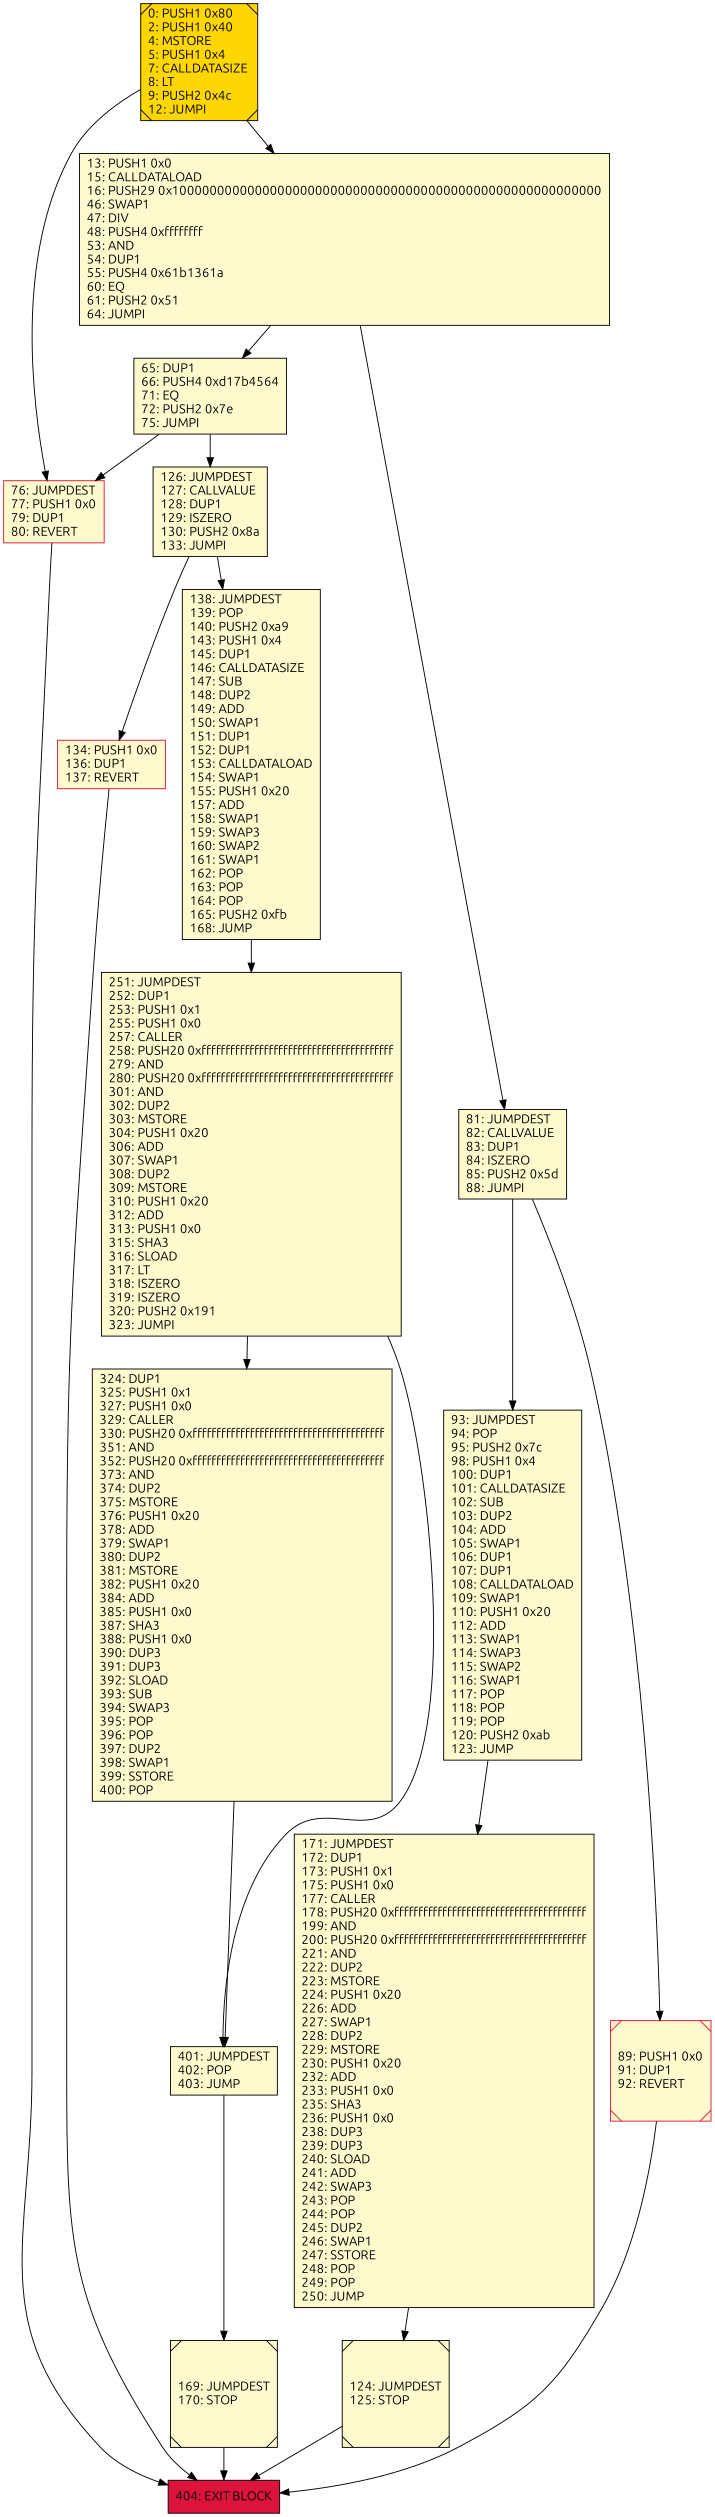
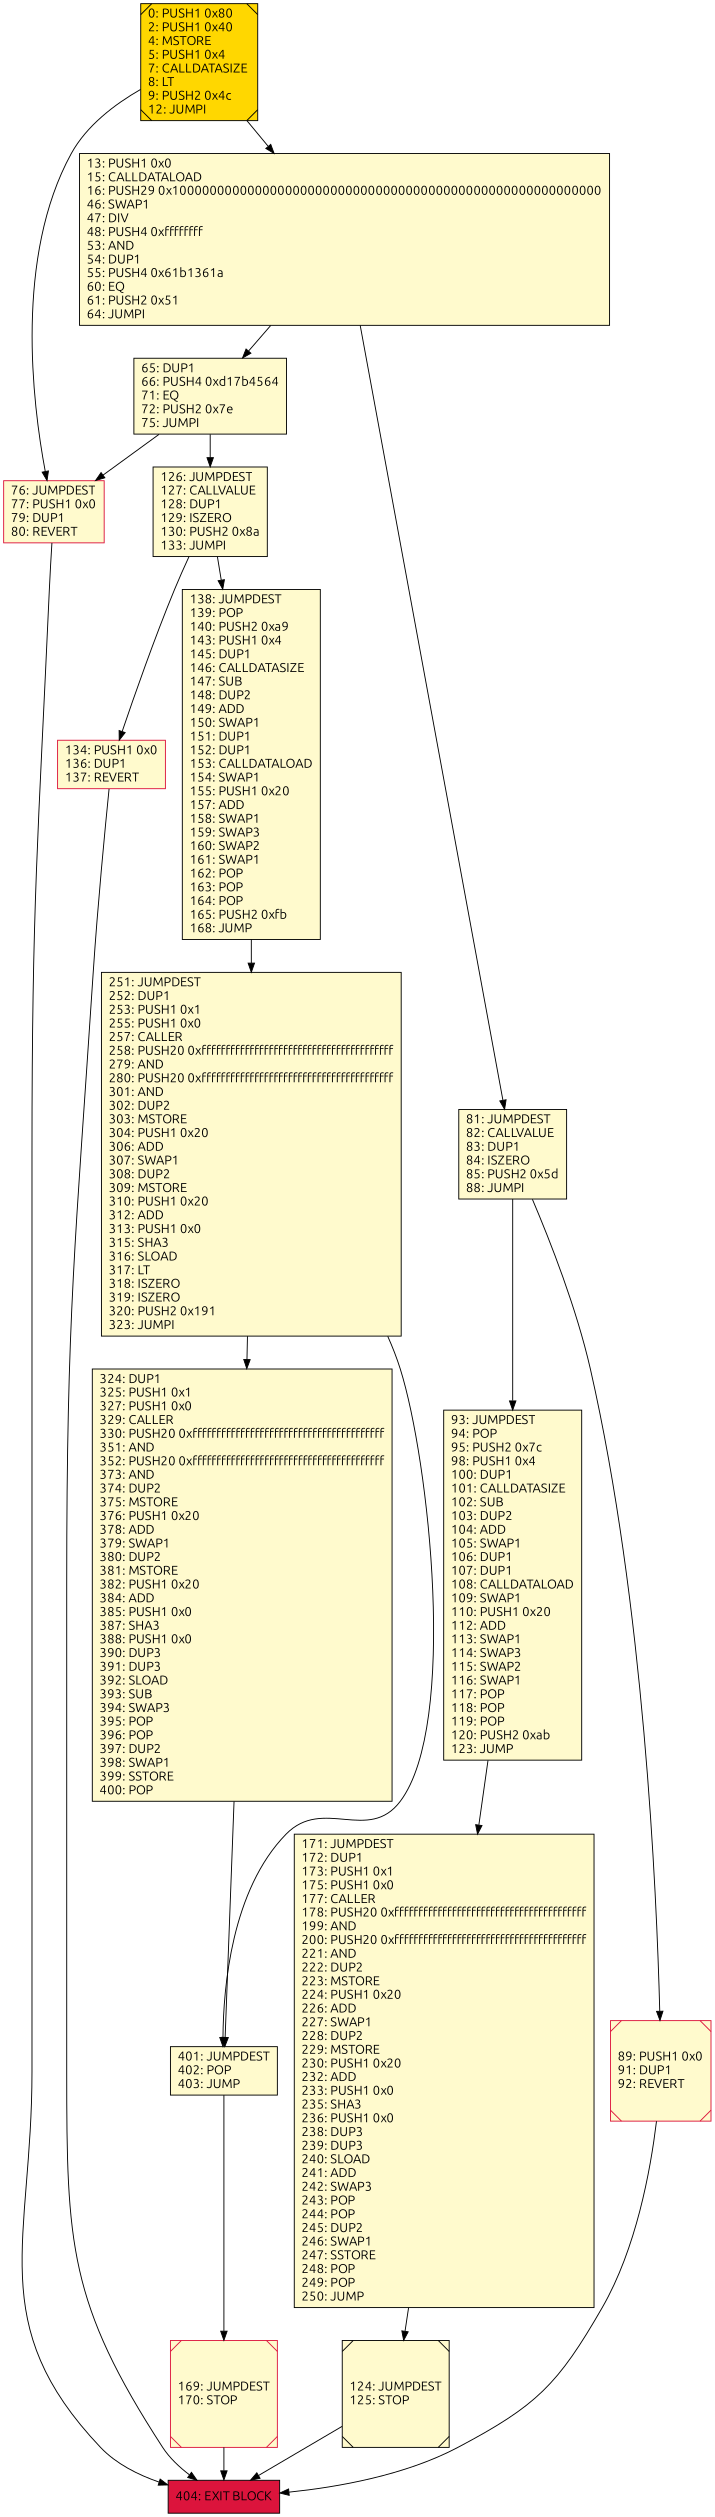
(224, 2394) -> (224, 2394)
